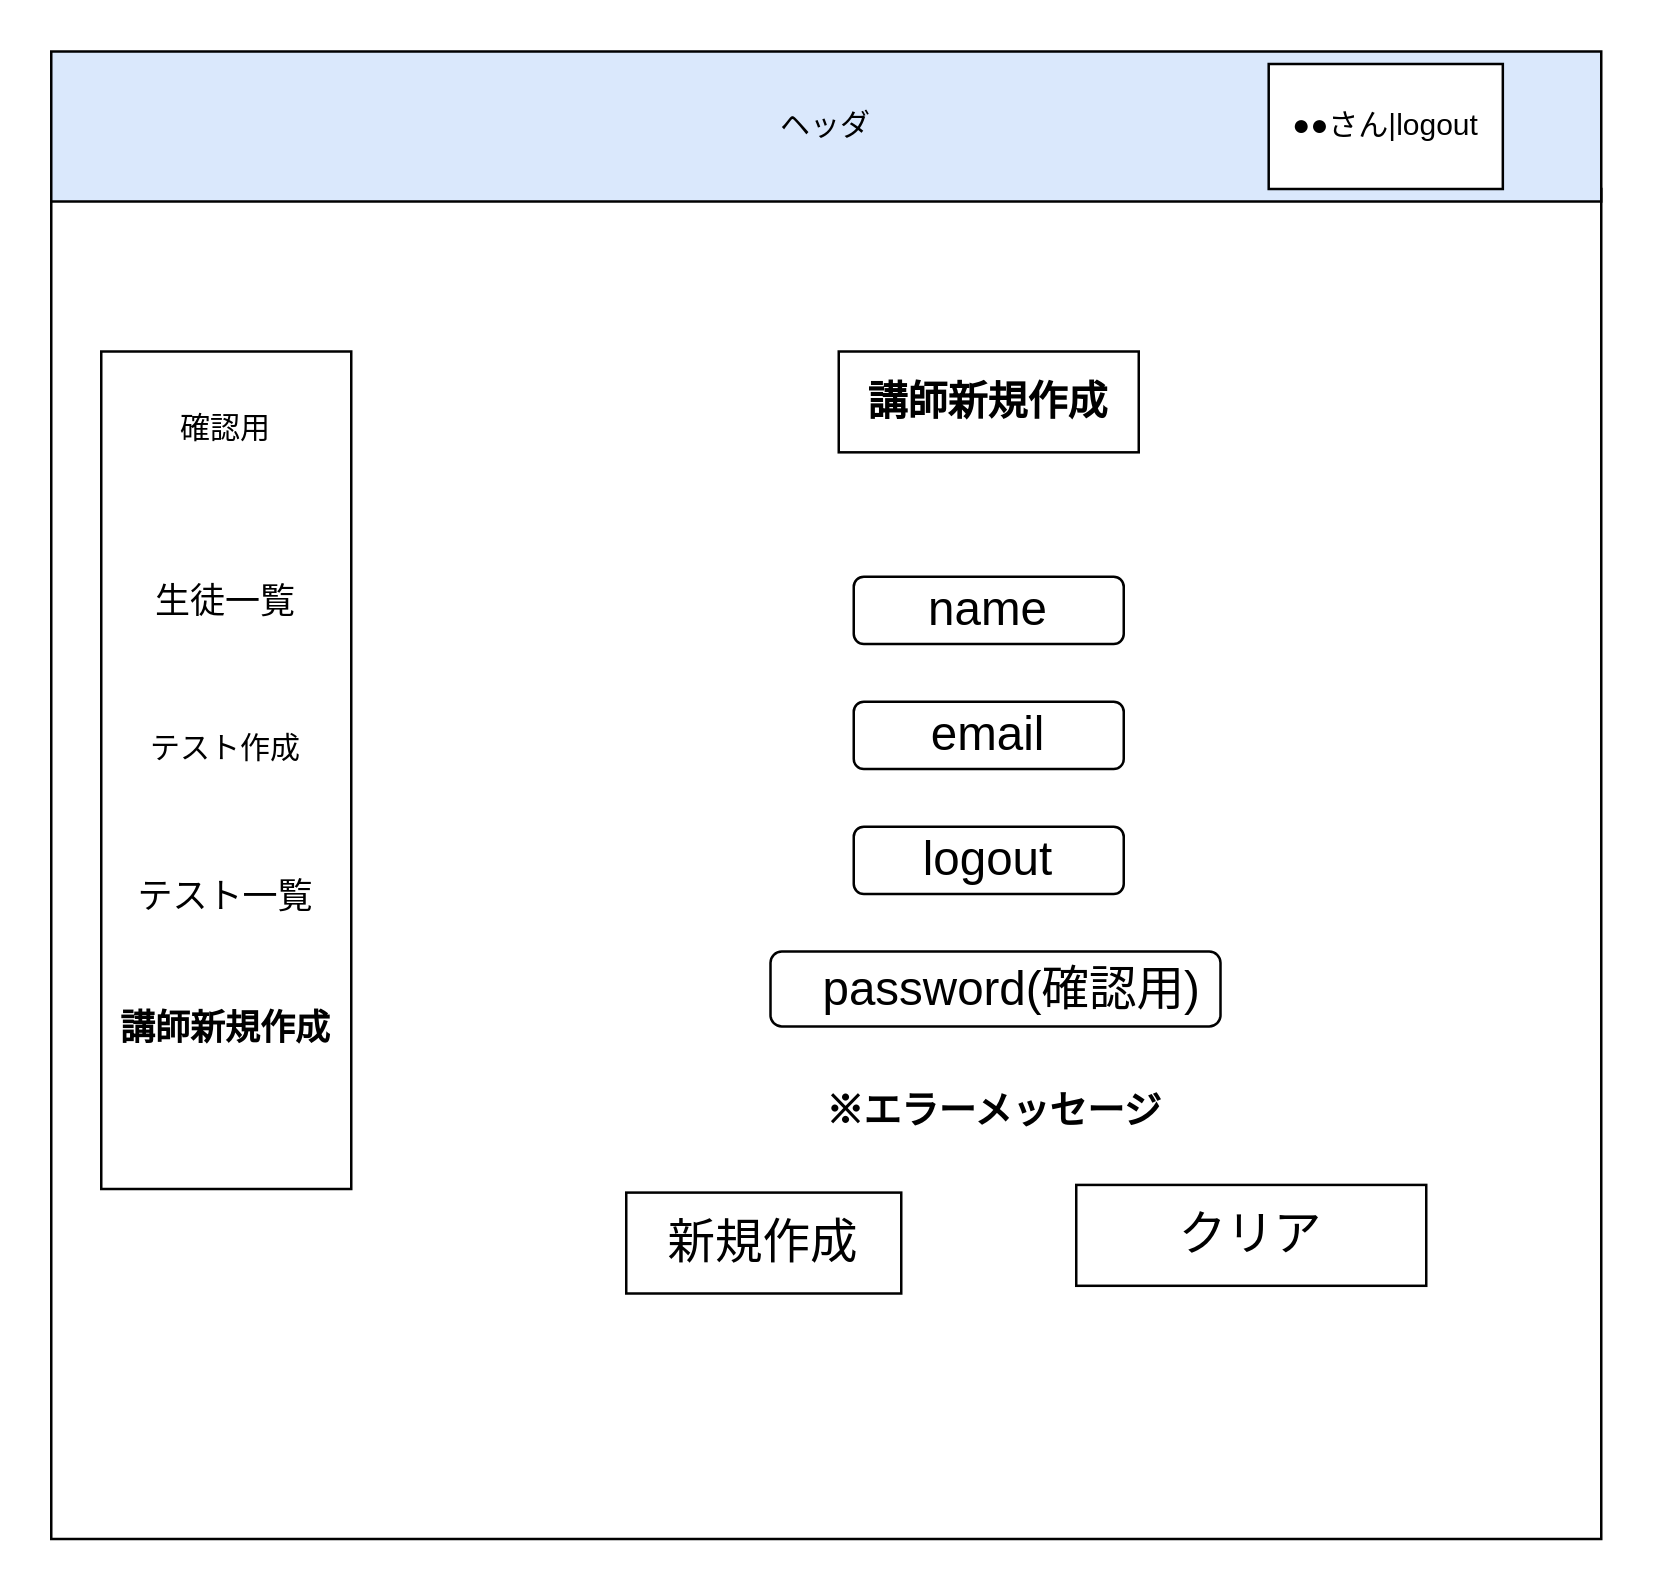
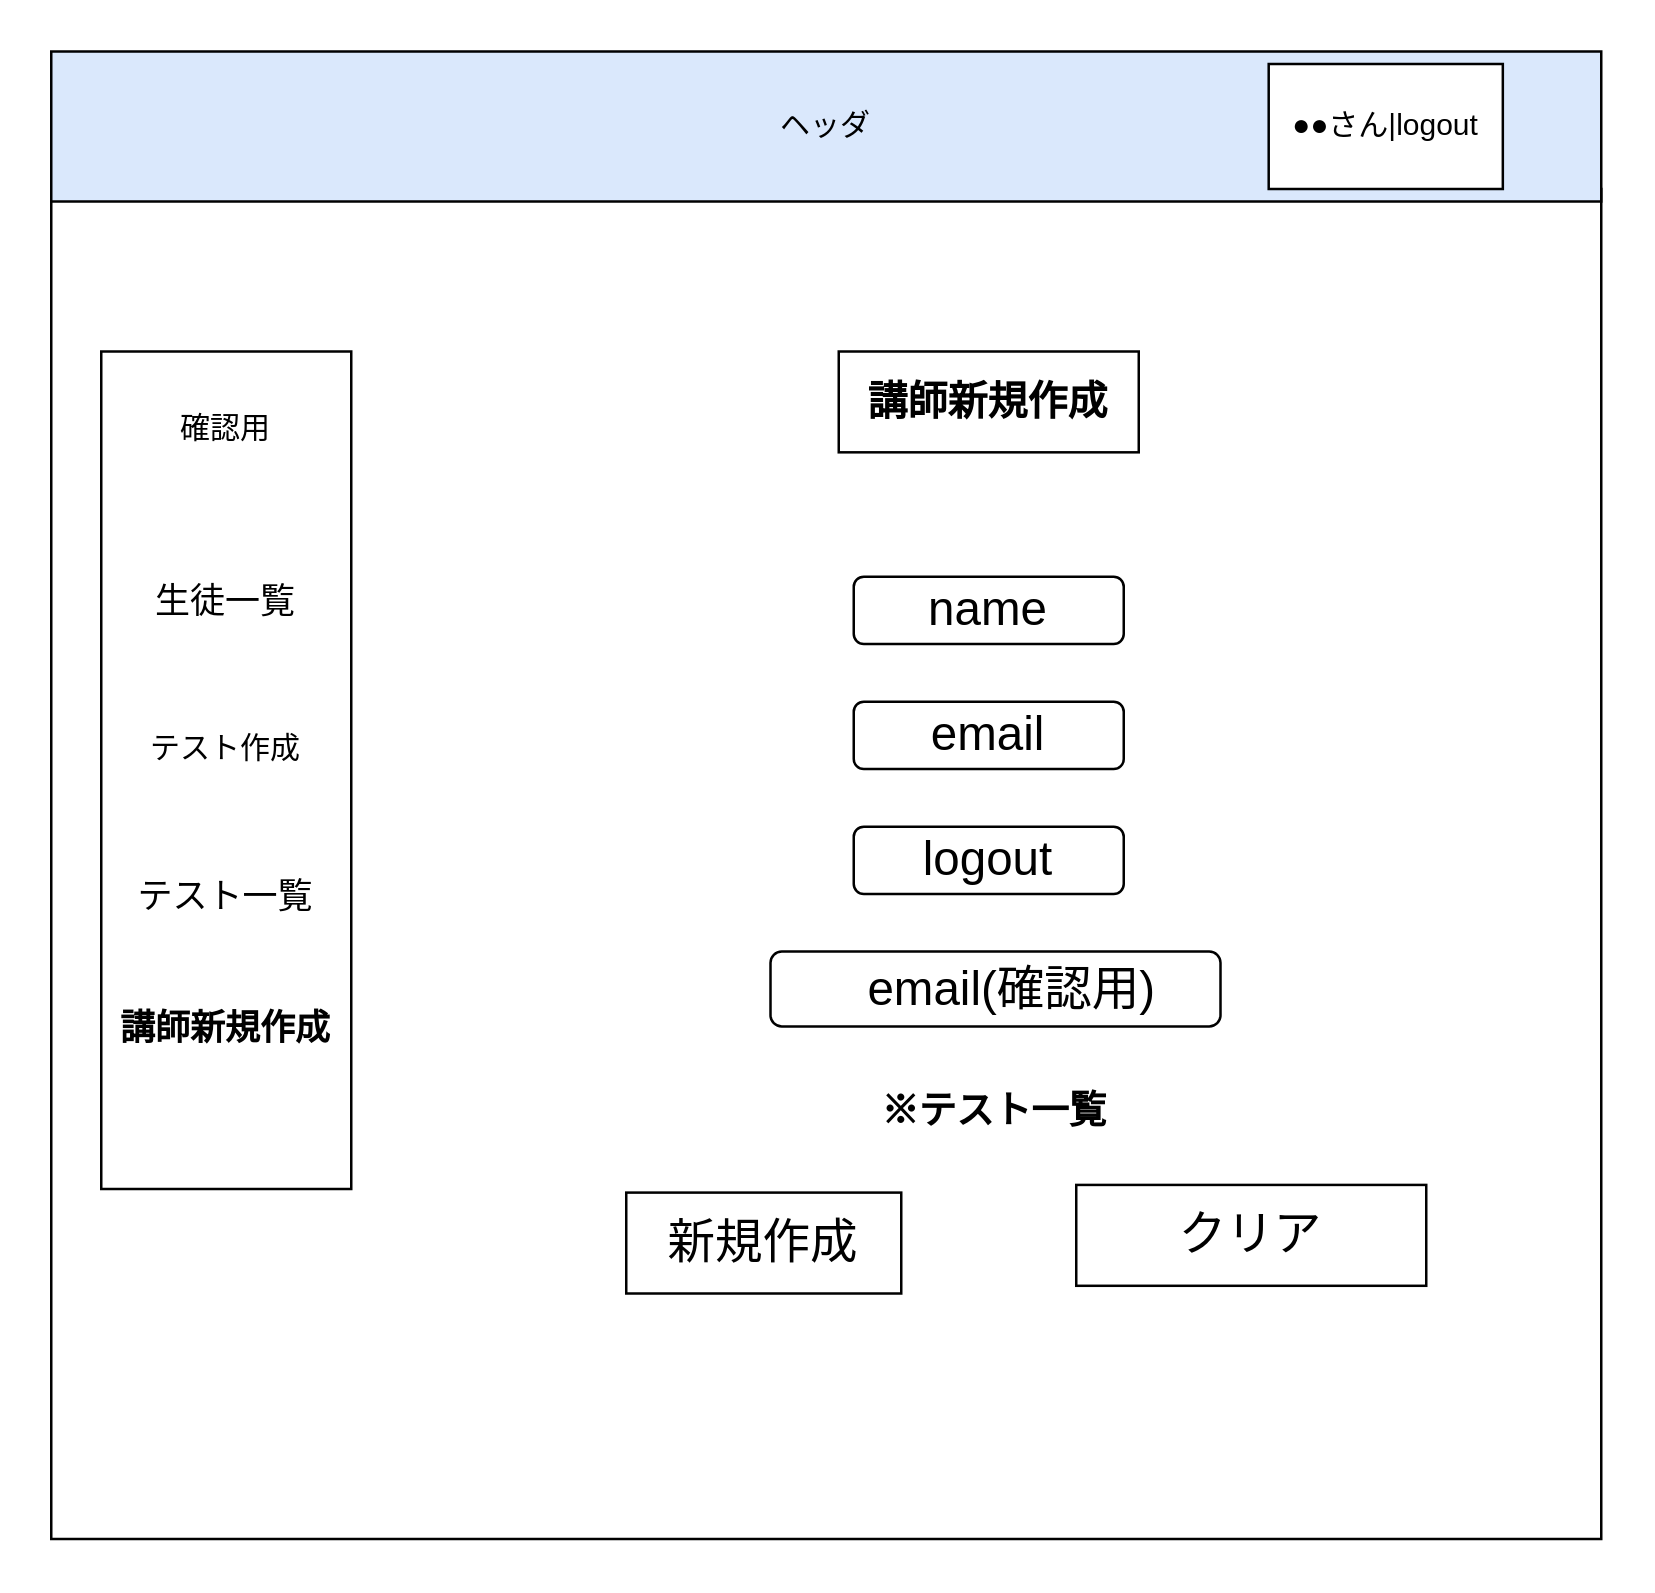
(1013, 991) -> (1013, 991)
(995, 1109) -> (995, 1109)
